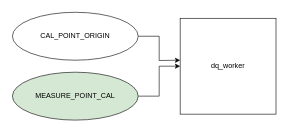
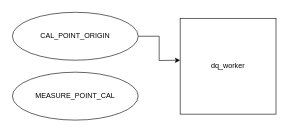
(159, 66) -> none
(75, 96) -> (75, 96)
